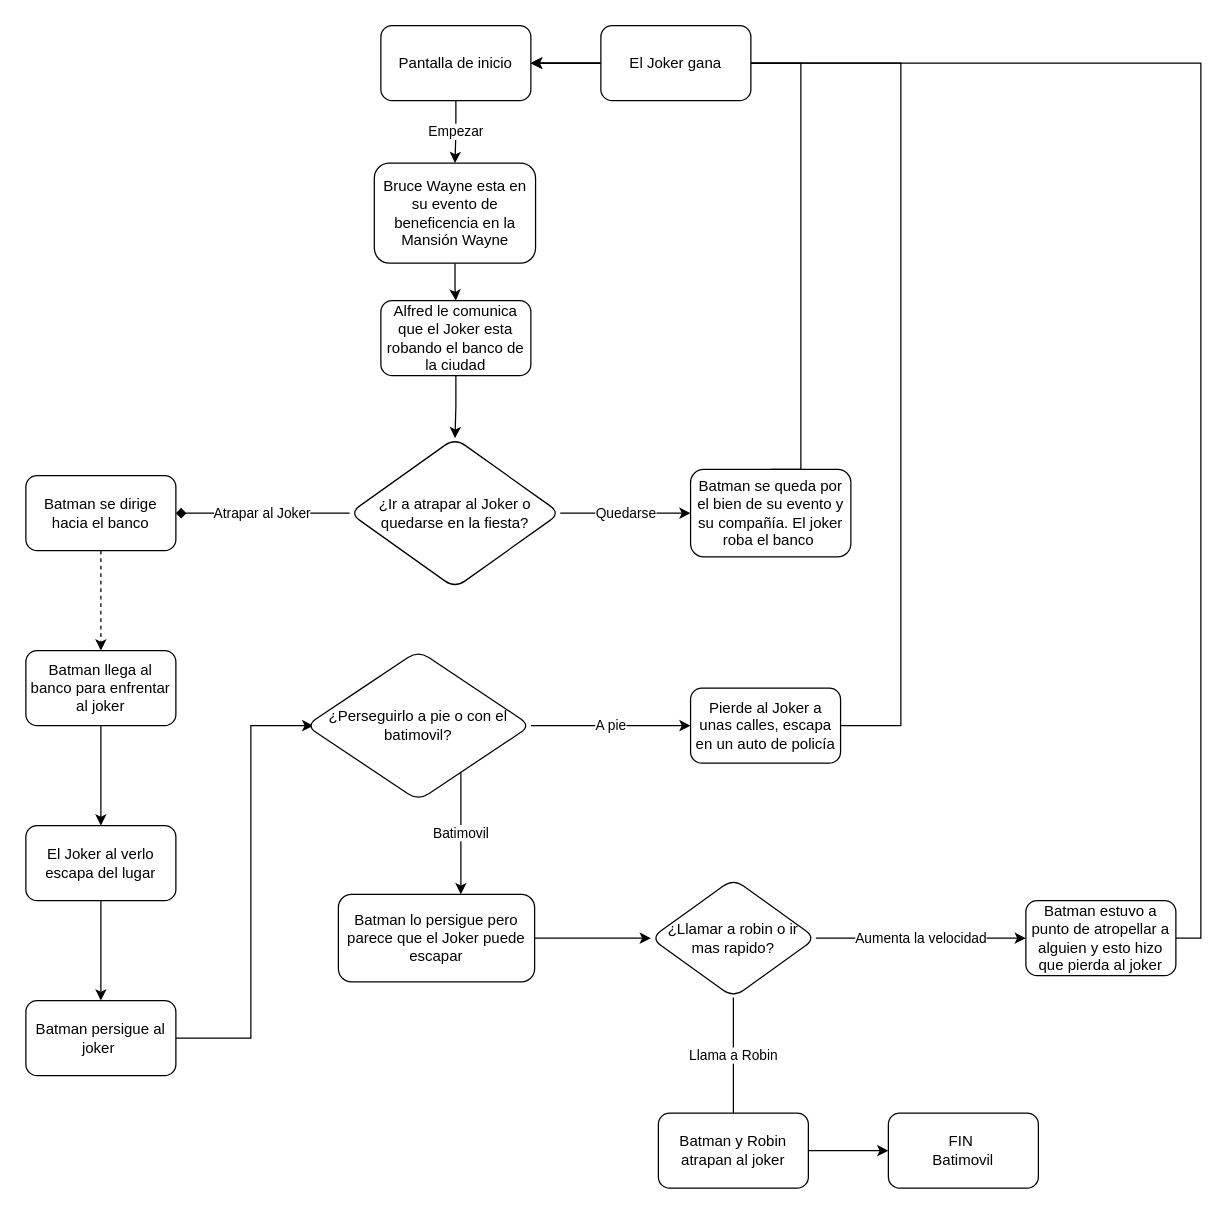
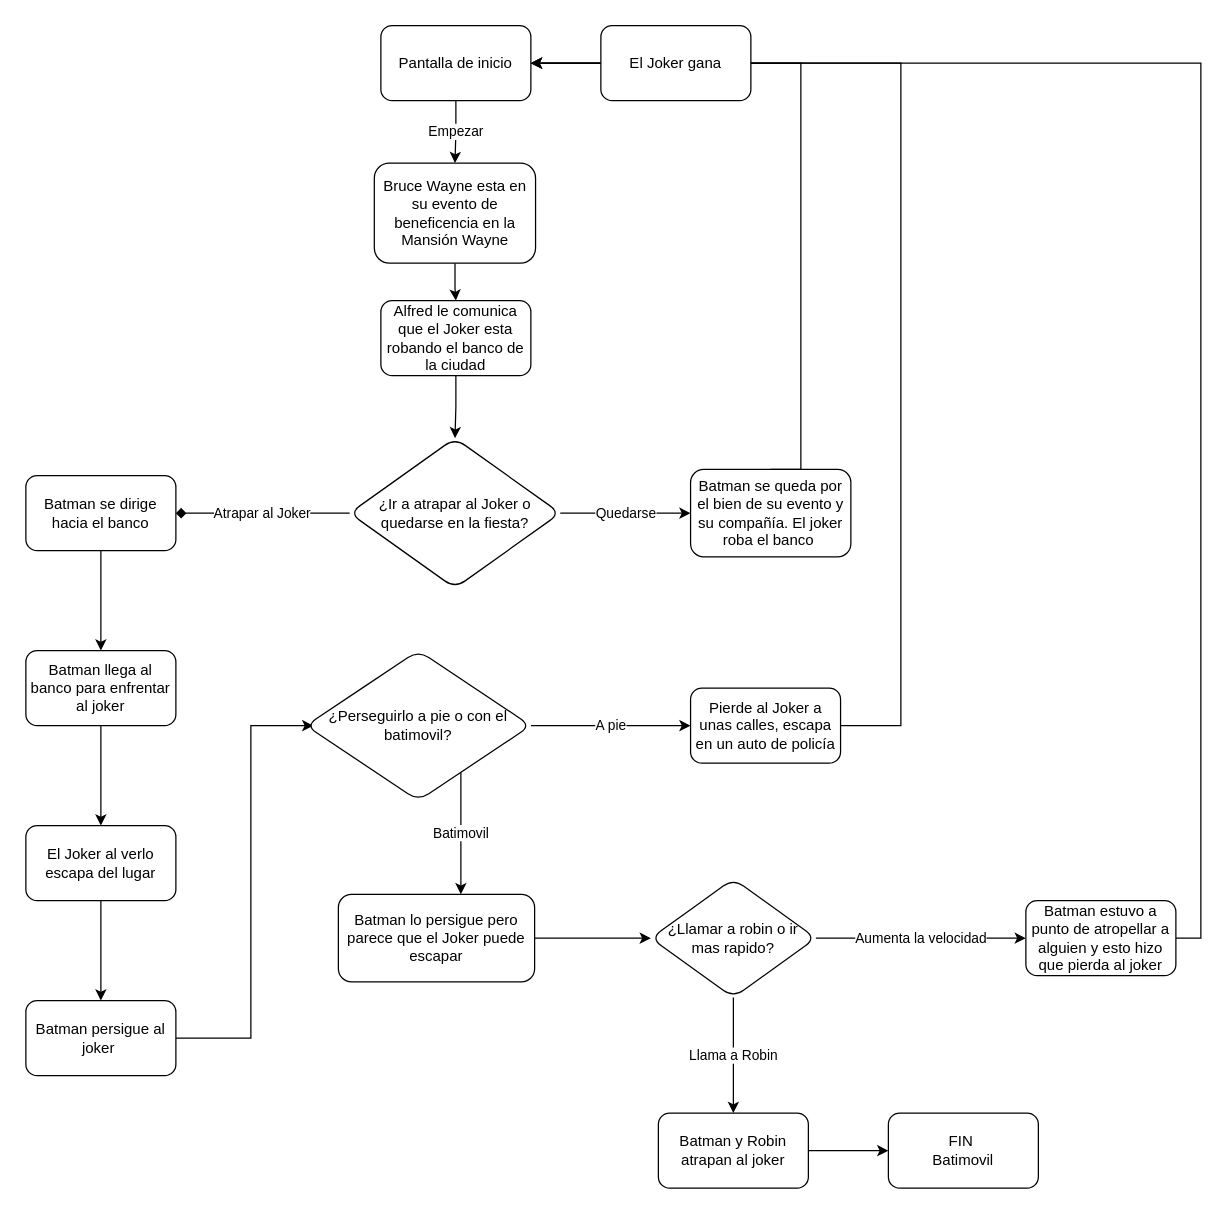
(101, 597) -> (101, 597)
(733, 1106) -> (733, 1103)
